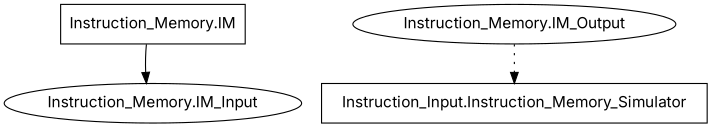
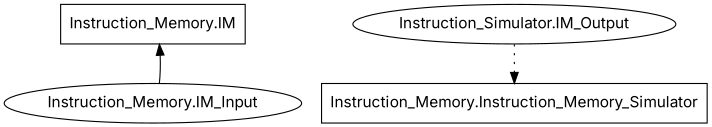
(514, 24) -> (514, 24)
(146, 58) -> (160, 69)
(514, 103) -> (514, 103)
